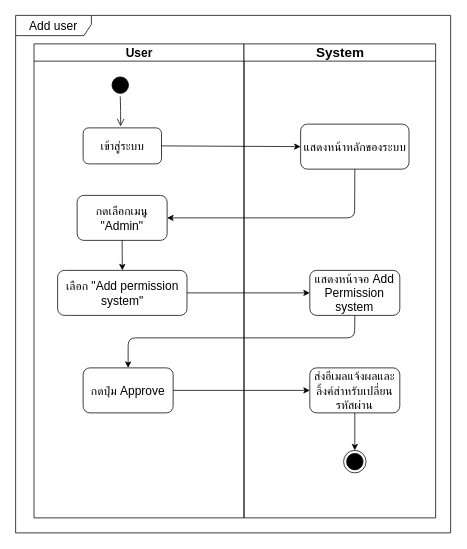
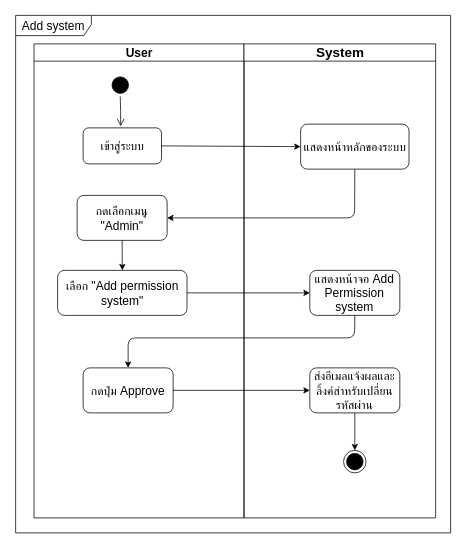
(53, 26) -> (53, 26)
